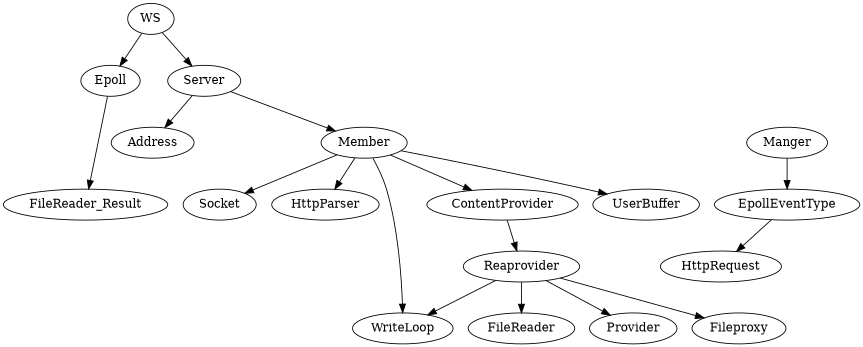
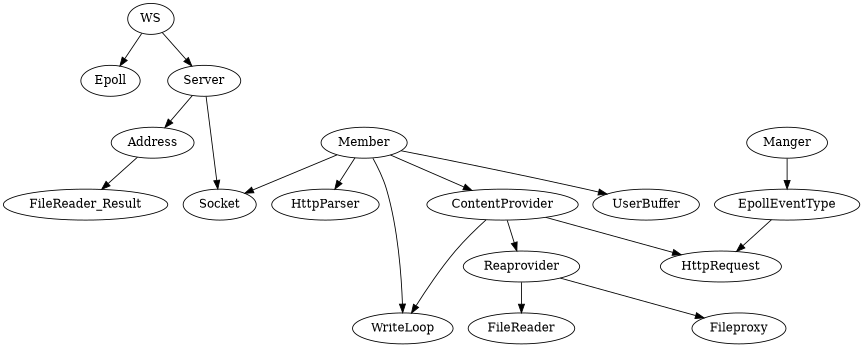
(279, 110) -> (211, 138)
(99, 138) -> (123, 170)
none -> (609, 235)
(466, 296) -> (448, 260)
(633, 328) -> none
